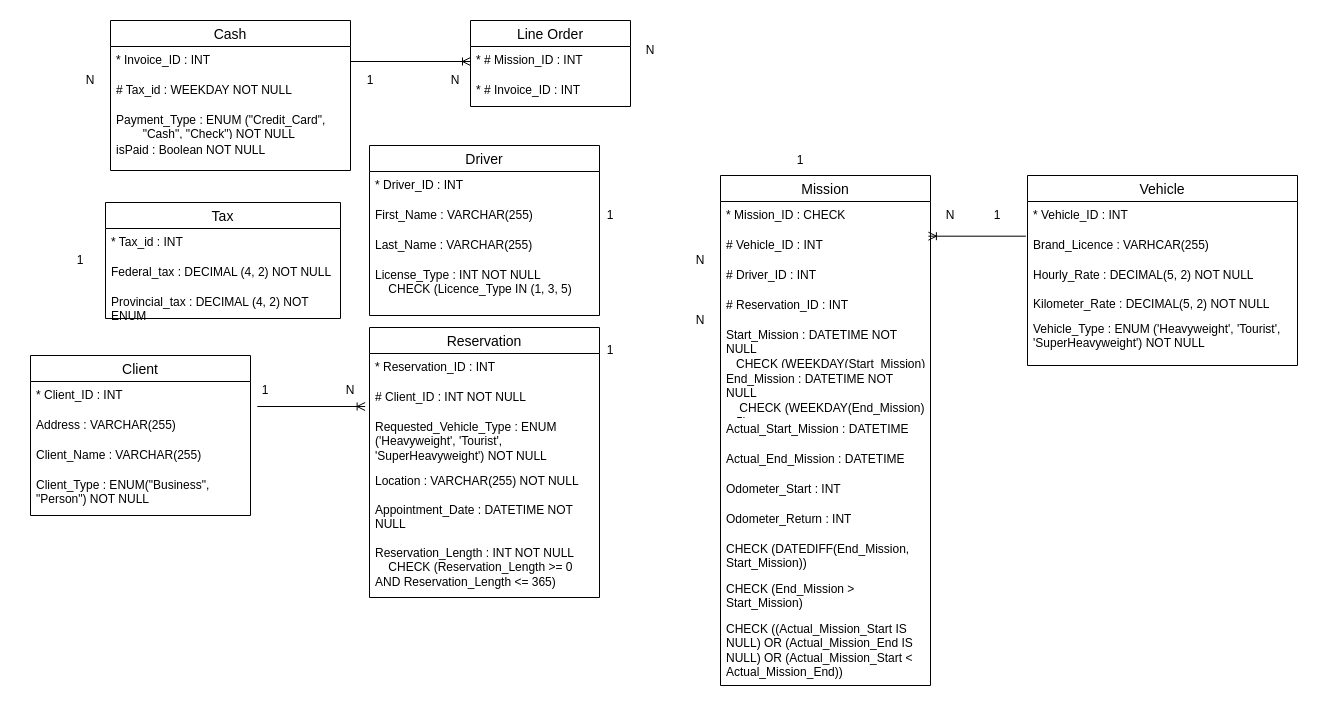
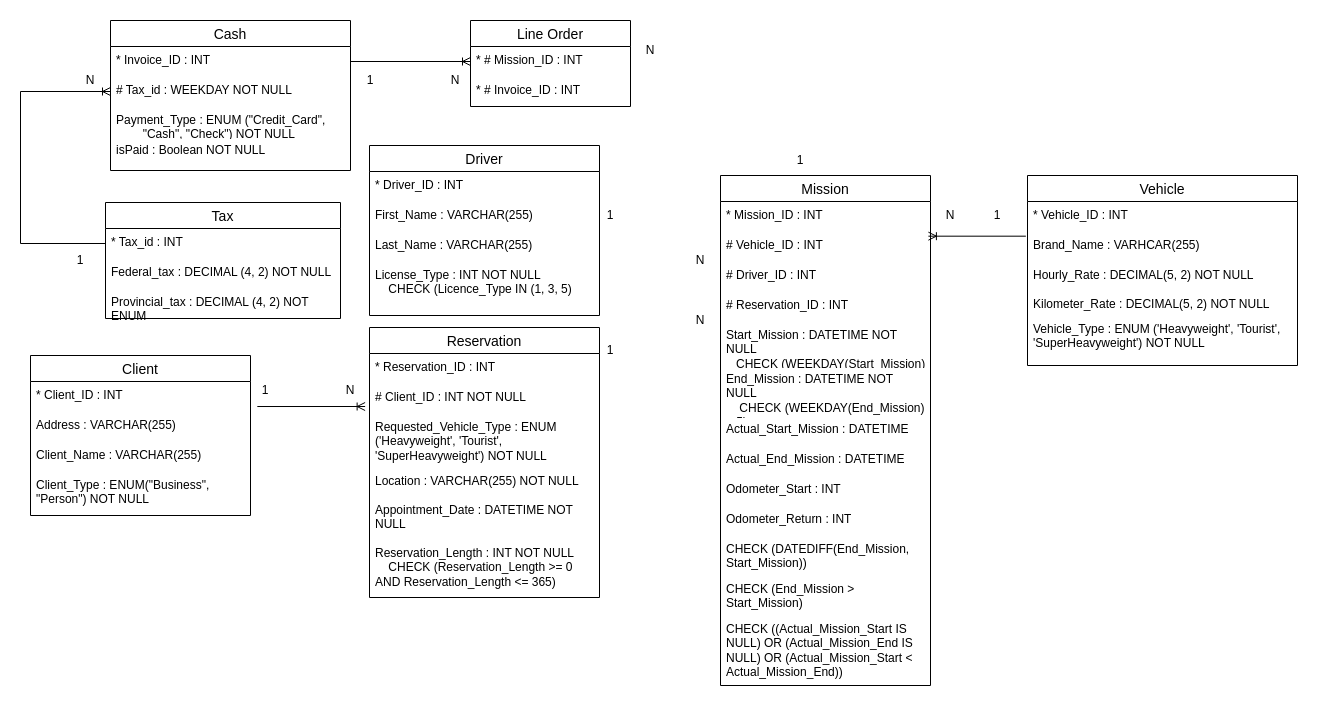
none -> (21, 165)
(784, 216) -> (778, 216)
(1121, 246) -> (1113, 246)
